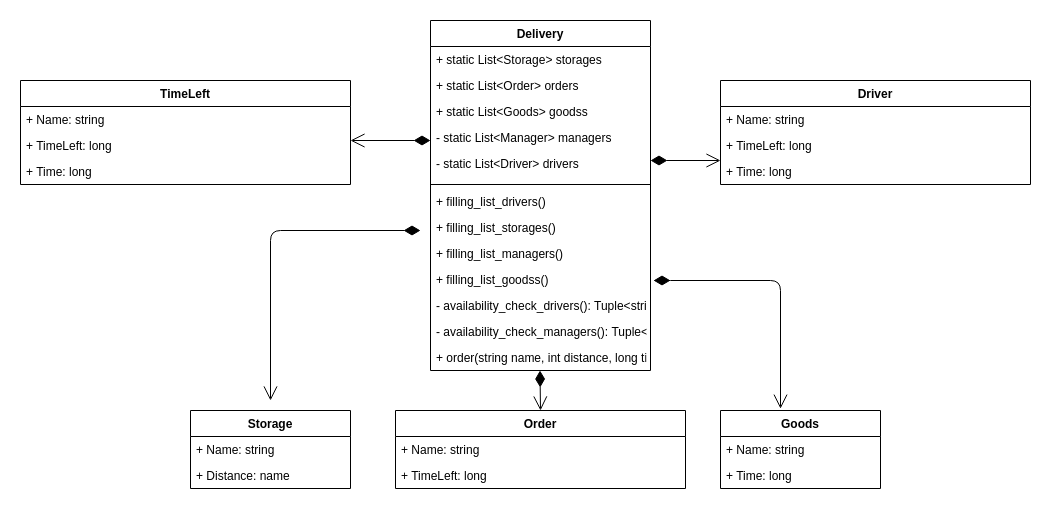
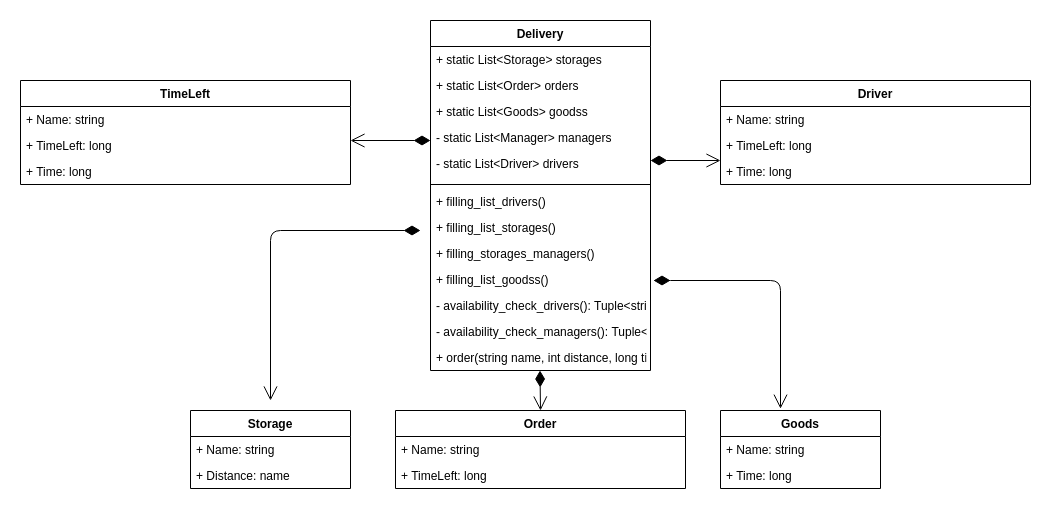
(509, 254) -> (526, 254)
